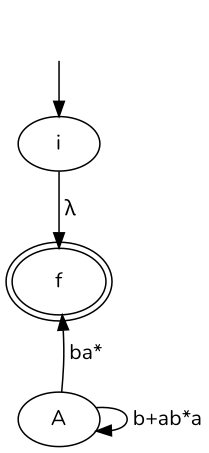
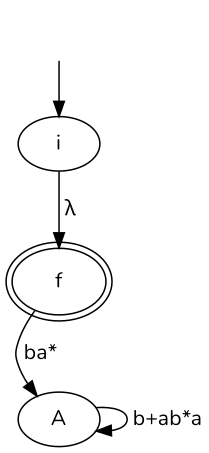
(64, 361) -> (17, 346)
